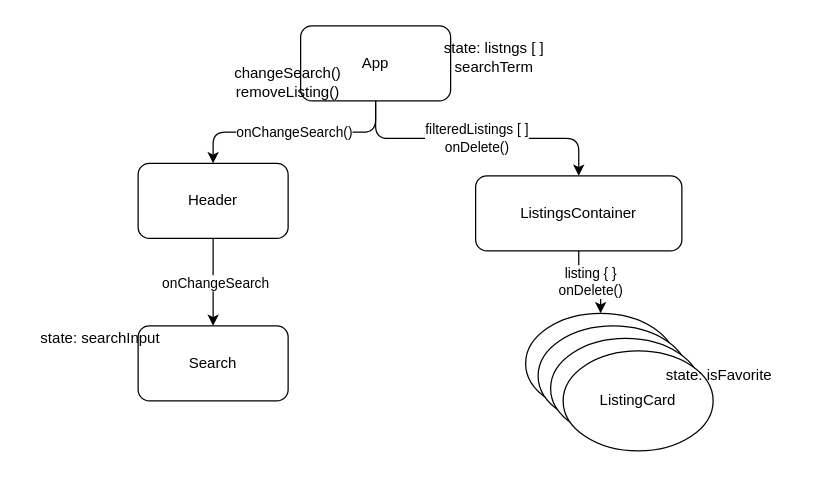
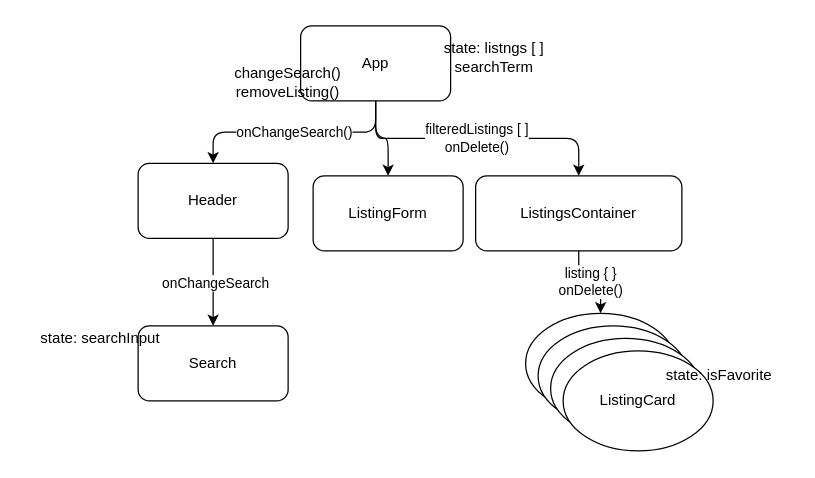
none -> (388, 156)
none -> (388, 213)
